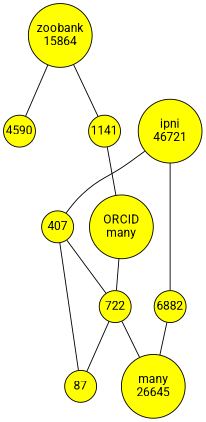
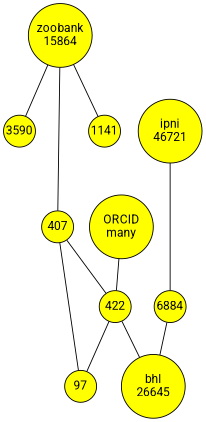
(19, 131) -> (19, 131)
(111, 168) -> none
(103, 179) -> (59, 139)
(115, 307) -> (115, 307)
(170, 307) -> (170, 307)
(81, 386) -> (81, 386)
(153, 386) -> (153, 386)
